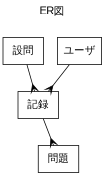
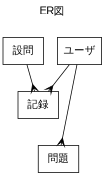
(47, 129) -> (70, 101)
